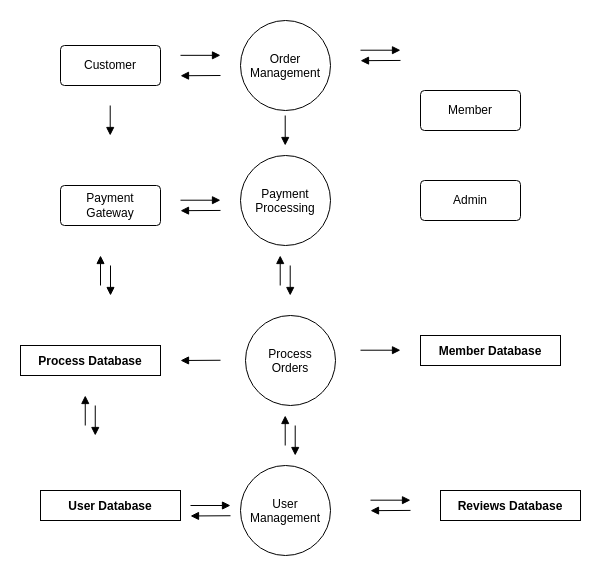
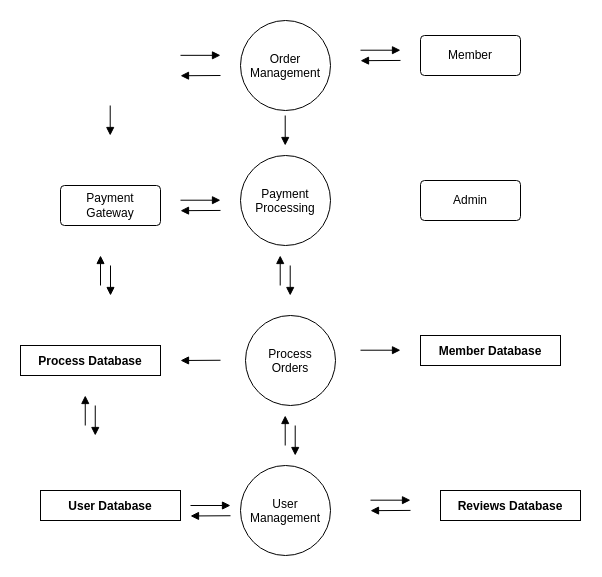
(111, 66) -> none
(471, 111) -> (471, 56)
